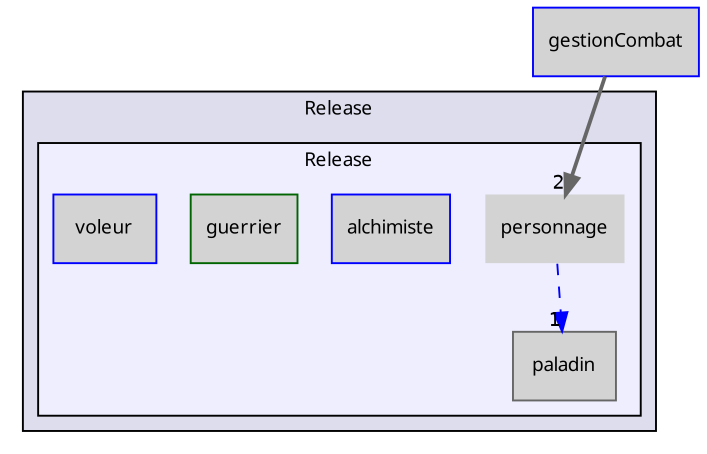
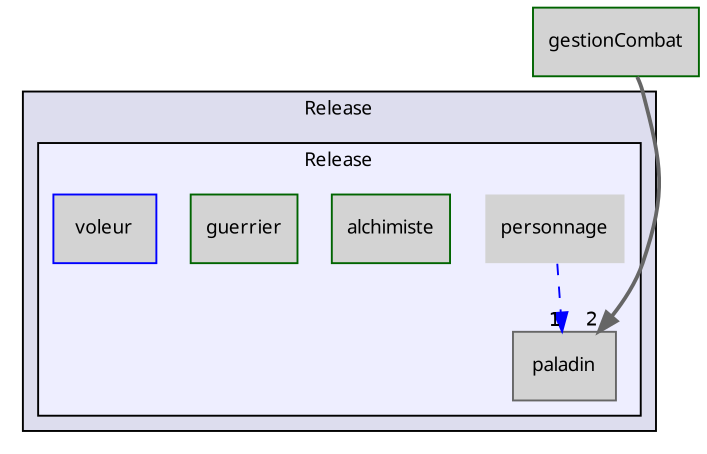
(616, 42) -> (616, 42)
(588, 126) -> (658, 201)
(391, 229) -> (391, 229)
